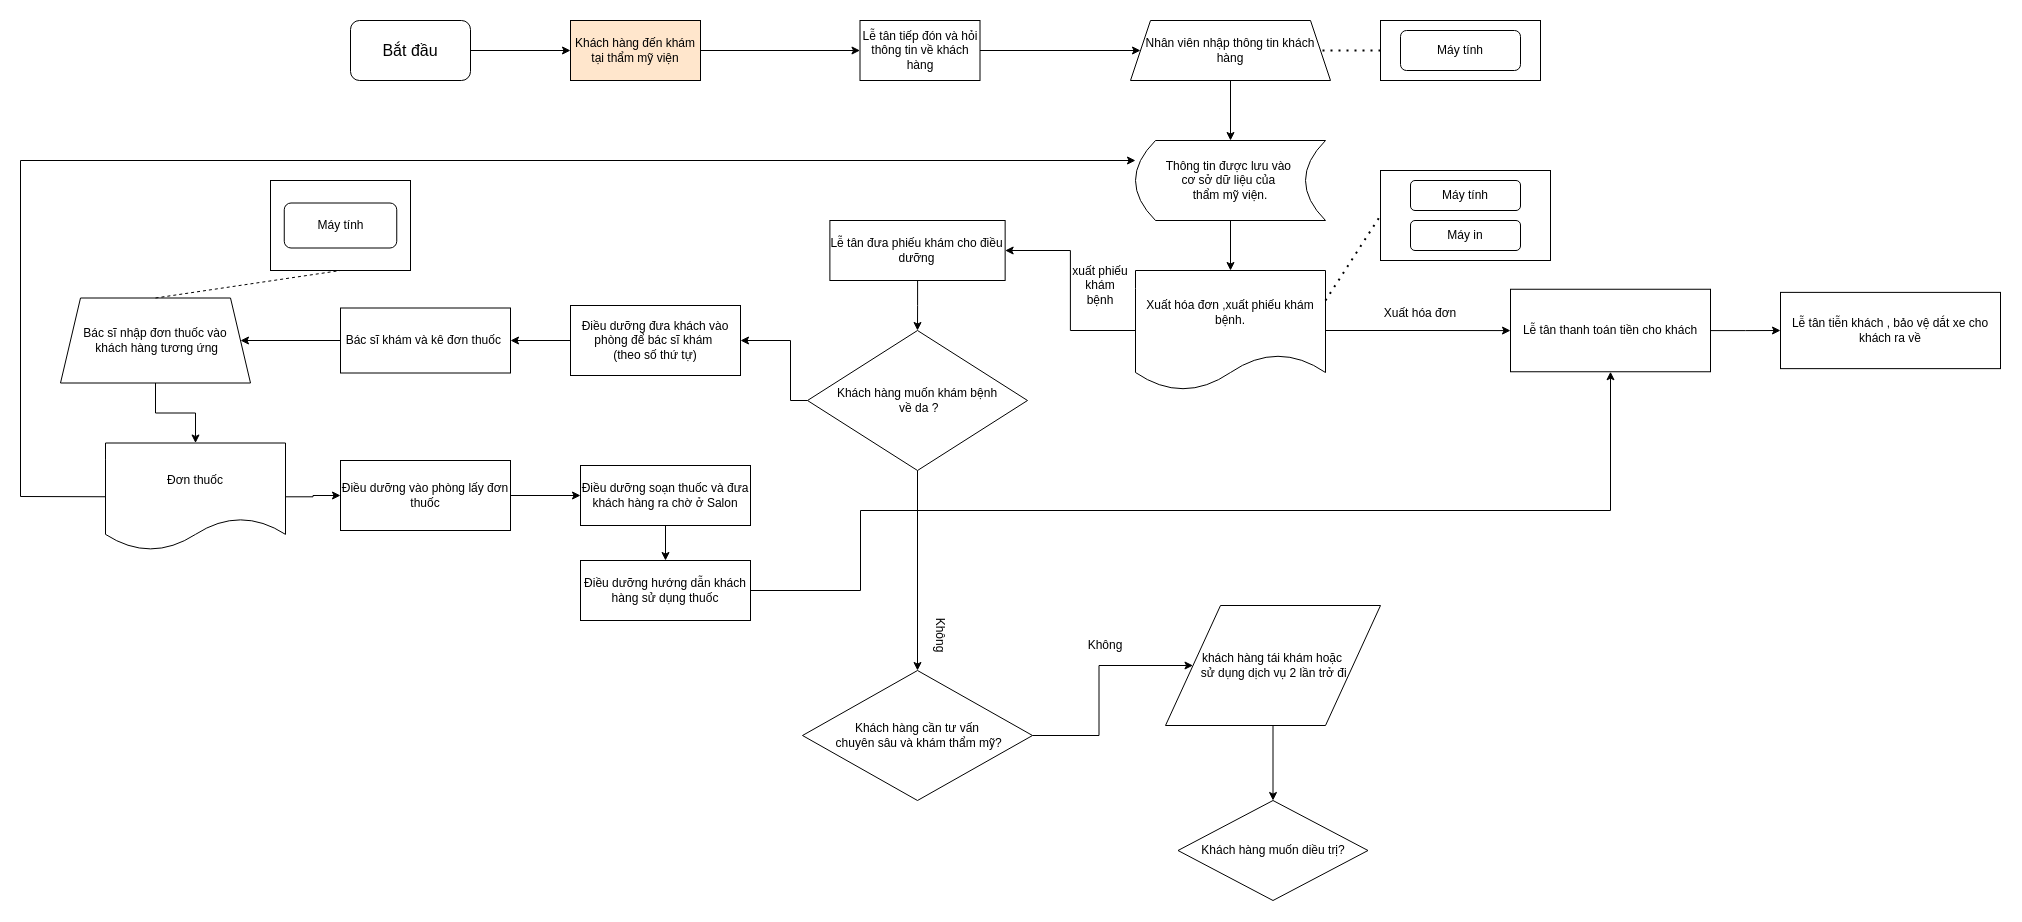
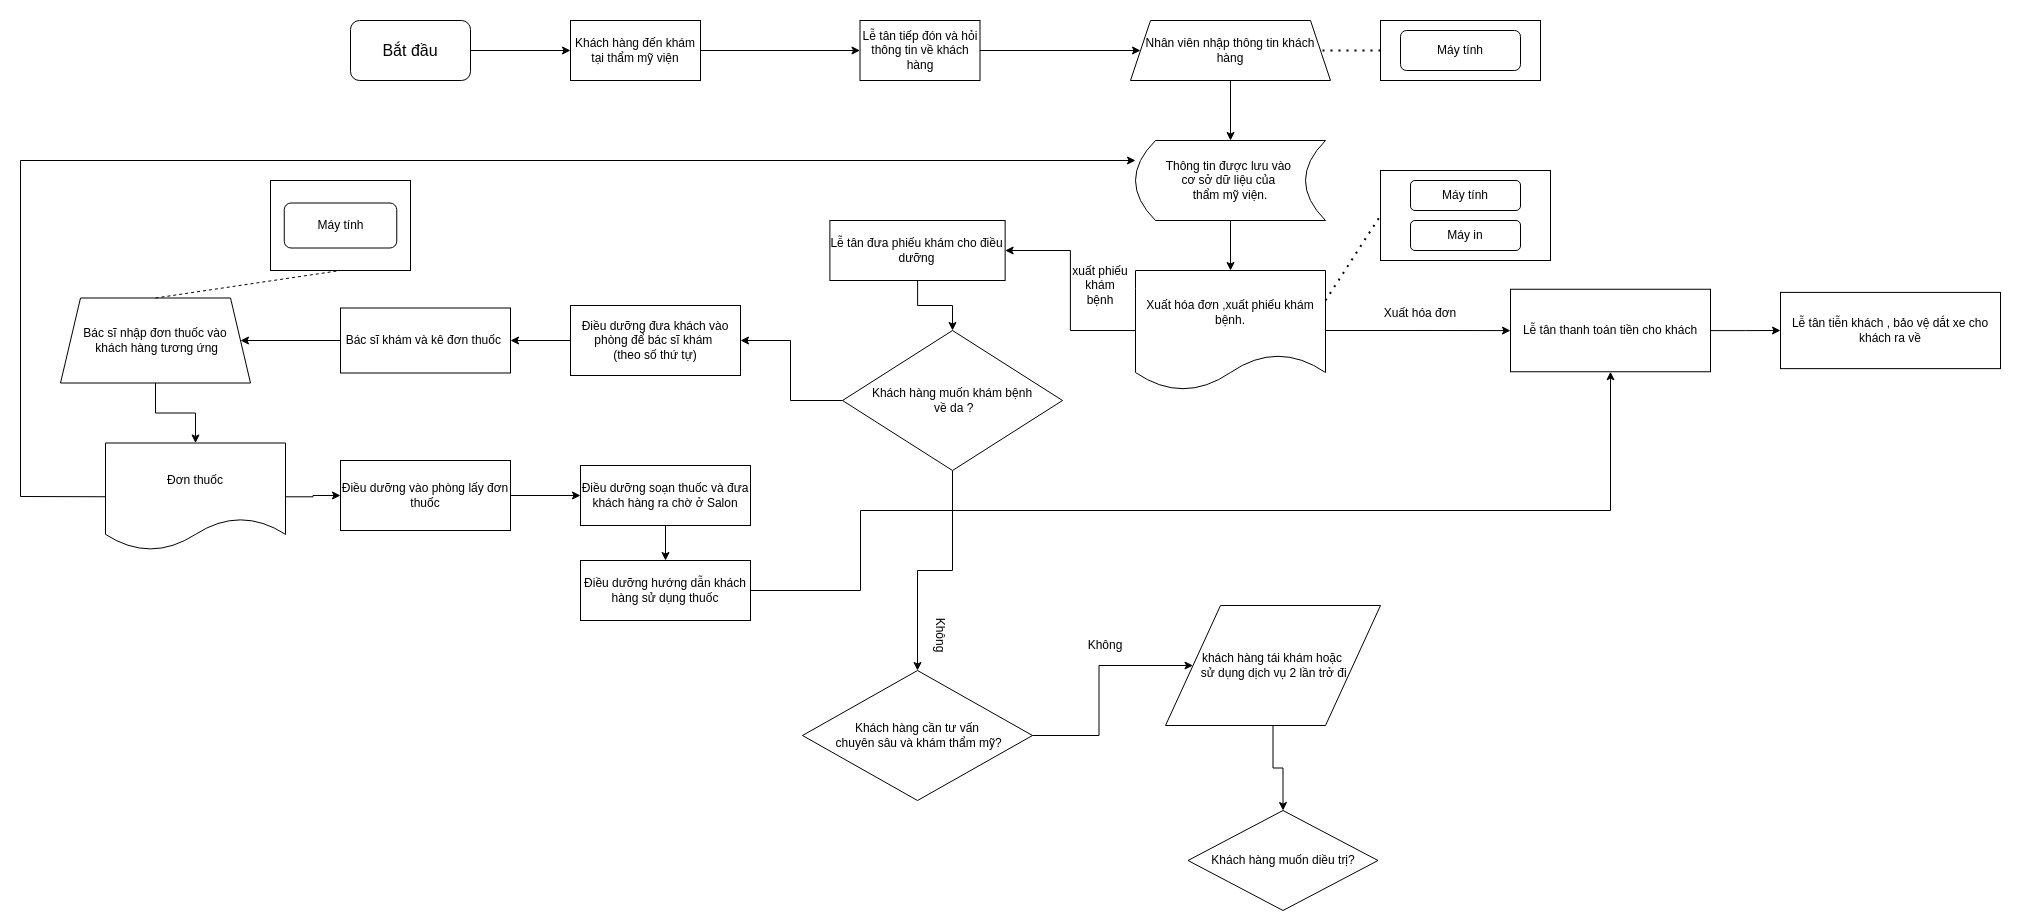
(636, 51) -> (636, 51)
(918, 401) -> (953, 401)
(1273, 851) -> (1283, 861)
